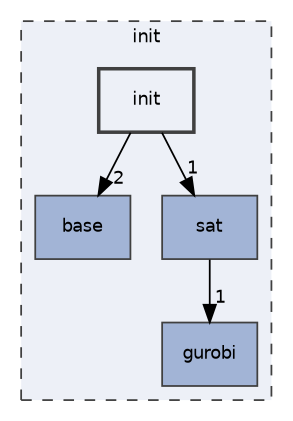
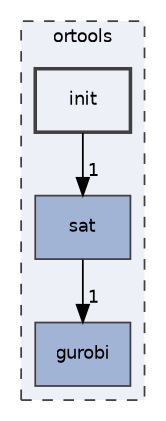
(146, 38) -> (83, 38)
(83, 227) -> none
